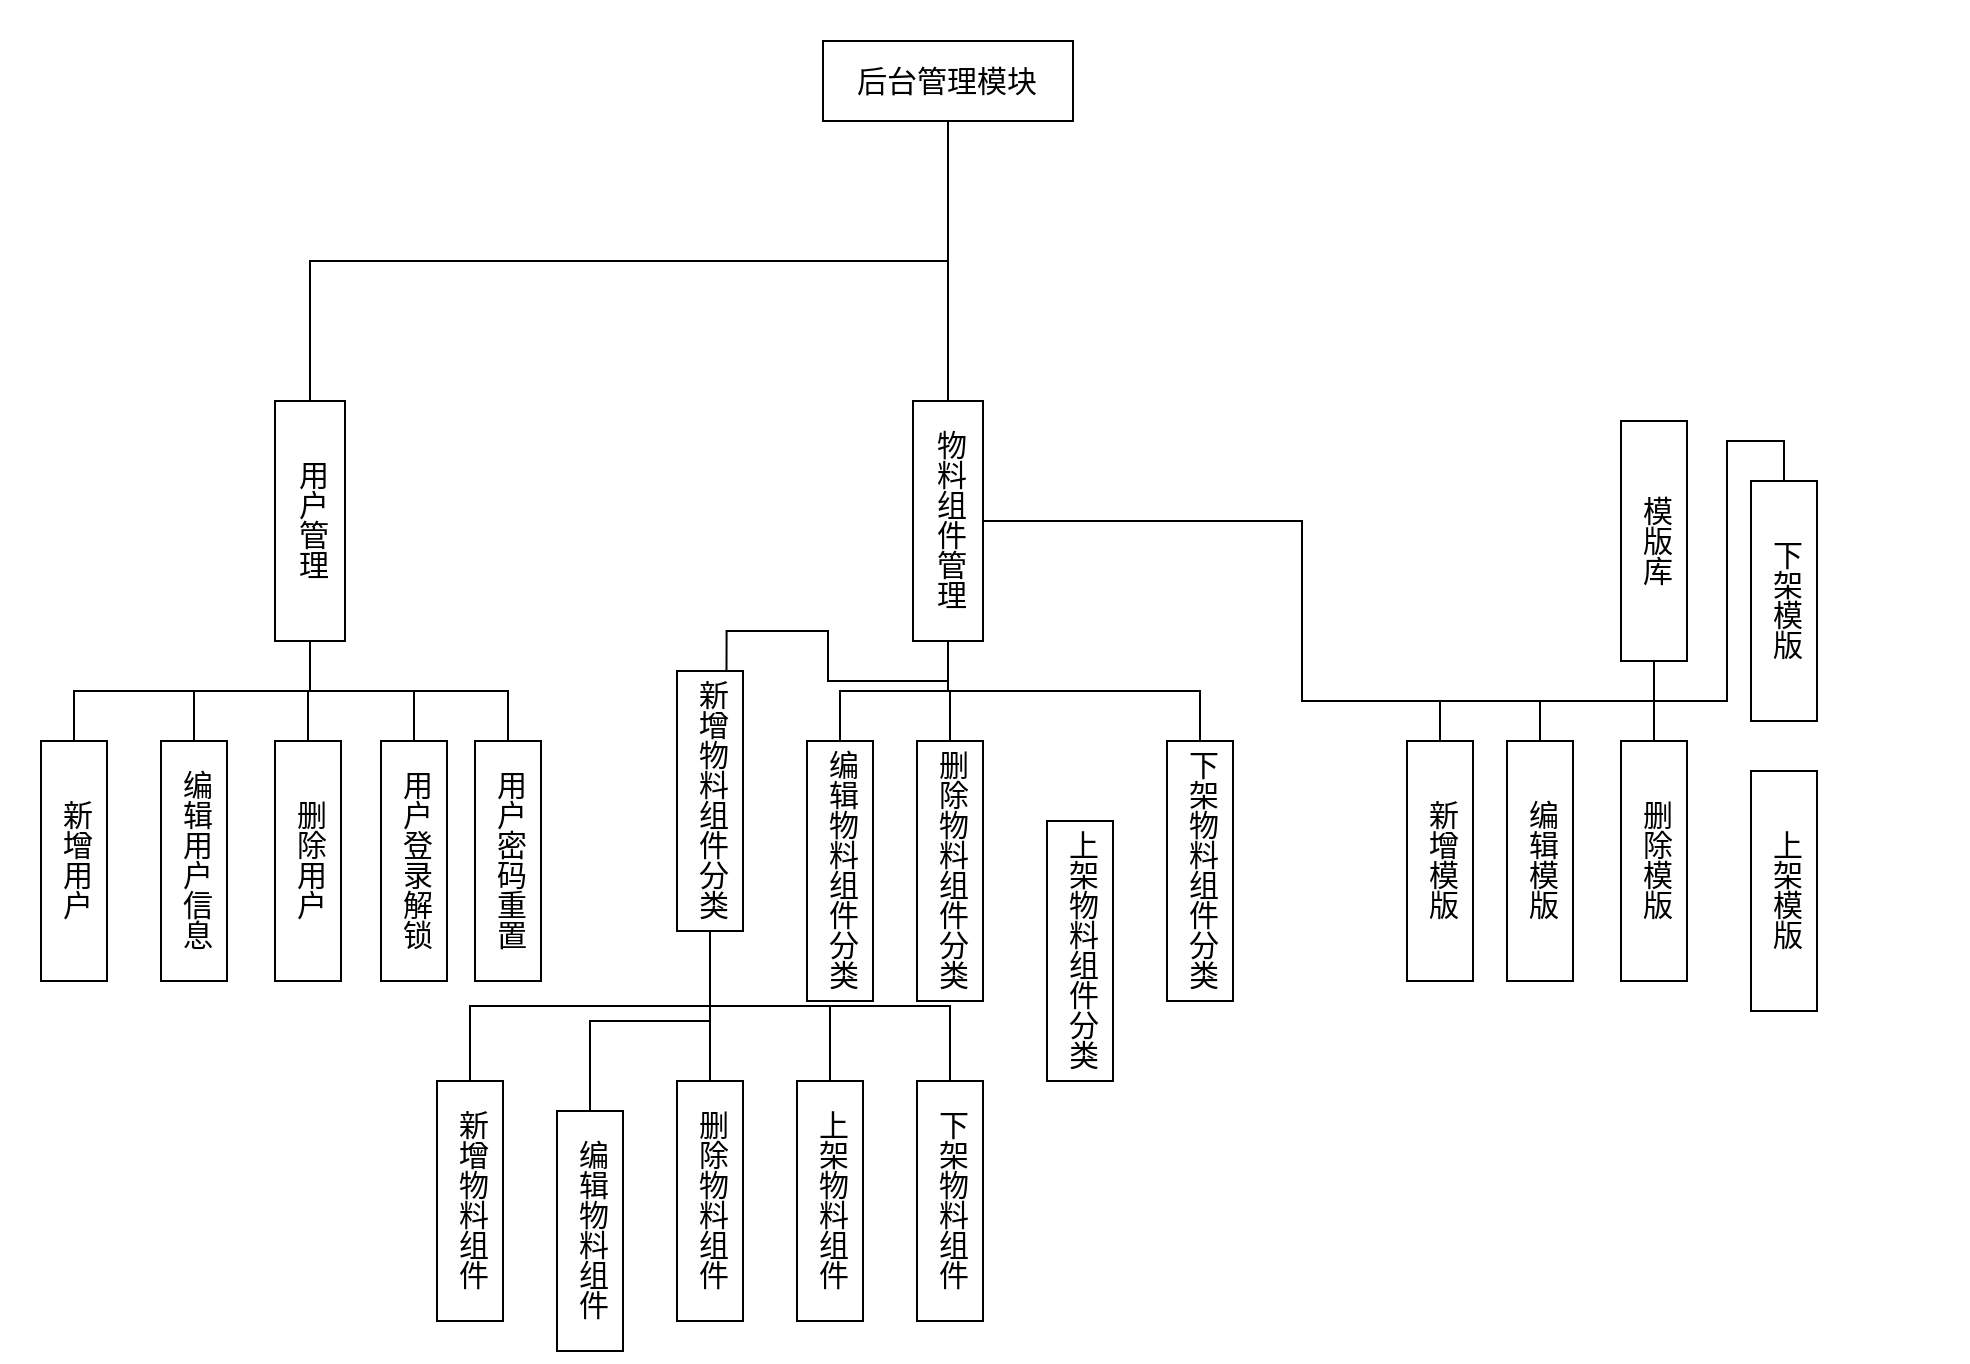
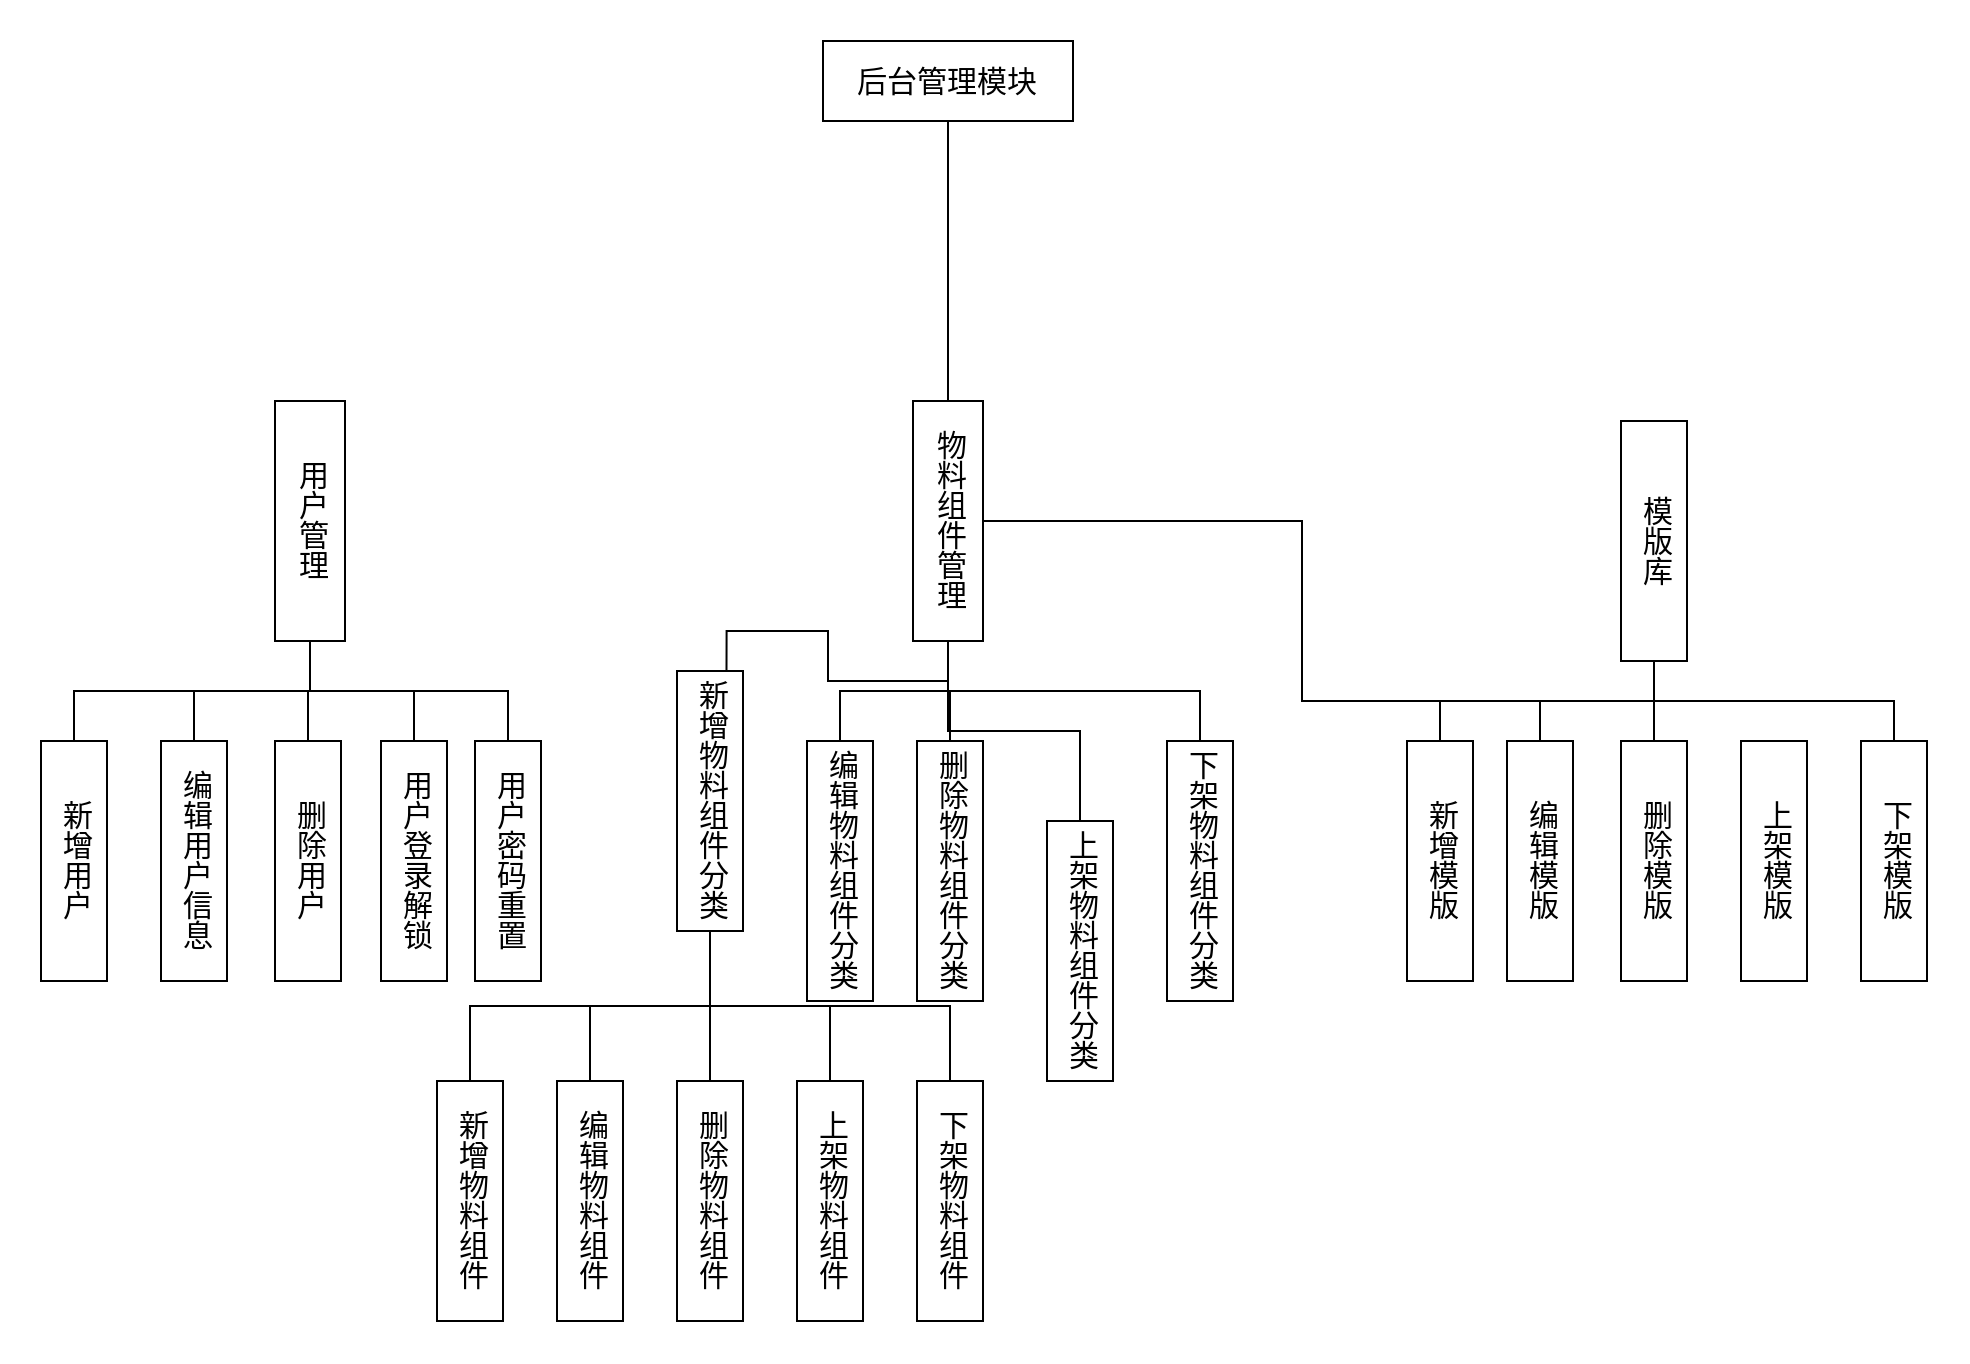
(558, 261) -> none
(1784, 601) -> (1894, 861)
none -> (1062, 731)
(1784, 891) -> (1774, 861)
(590, 1231) -> (590, 1201)
